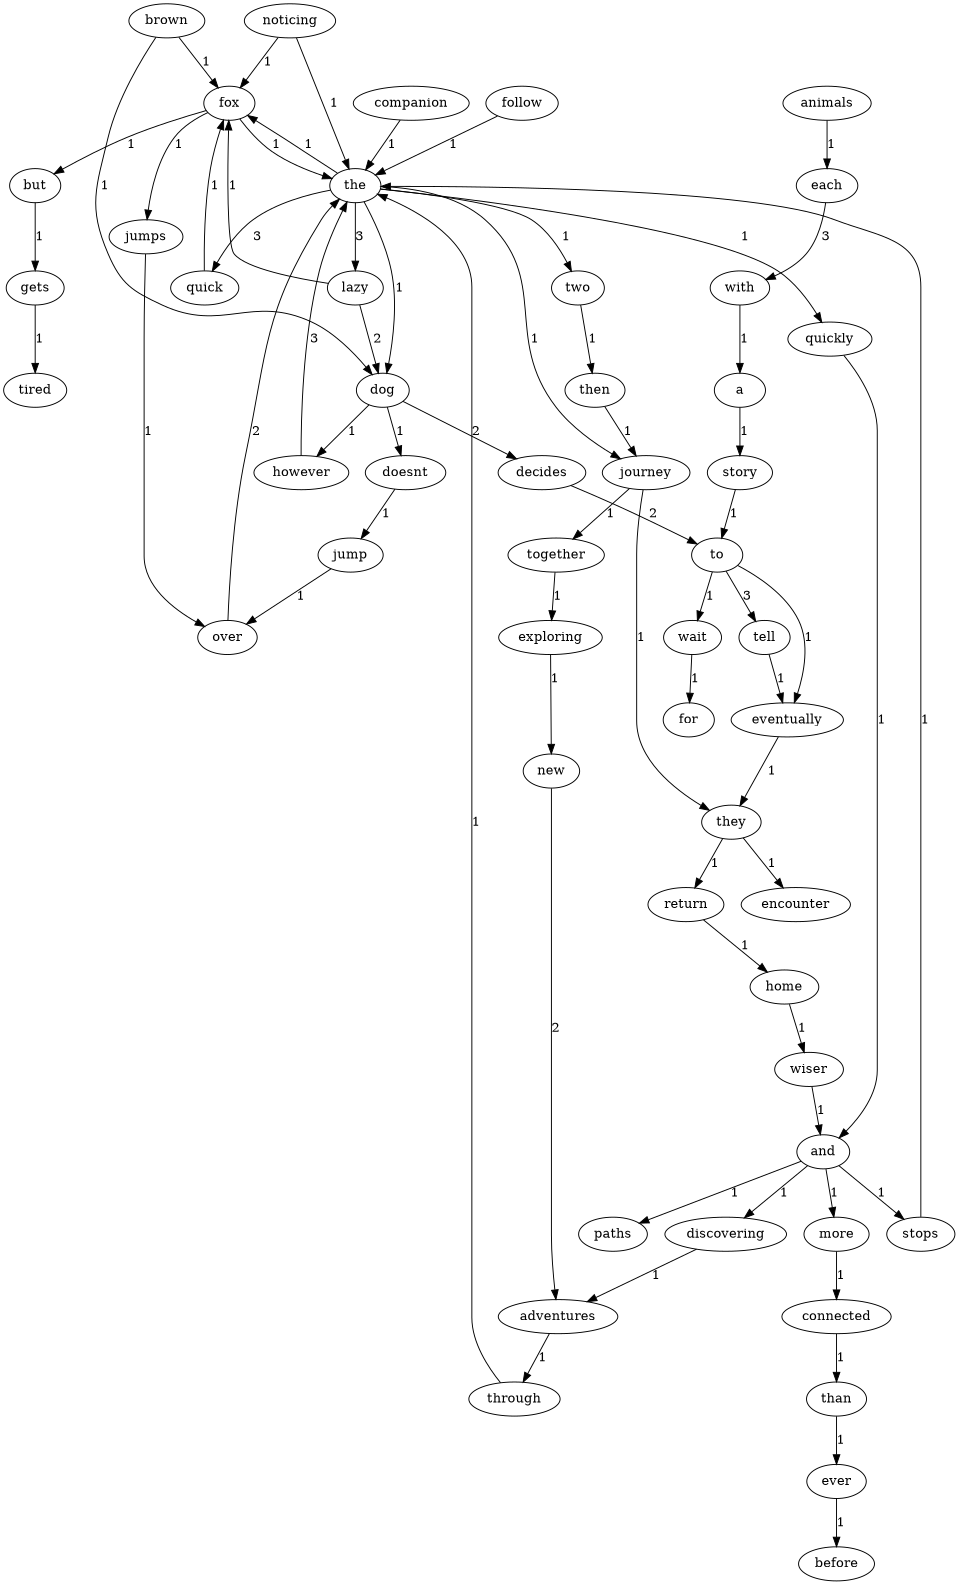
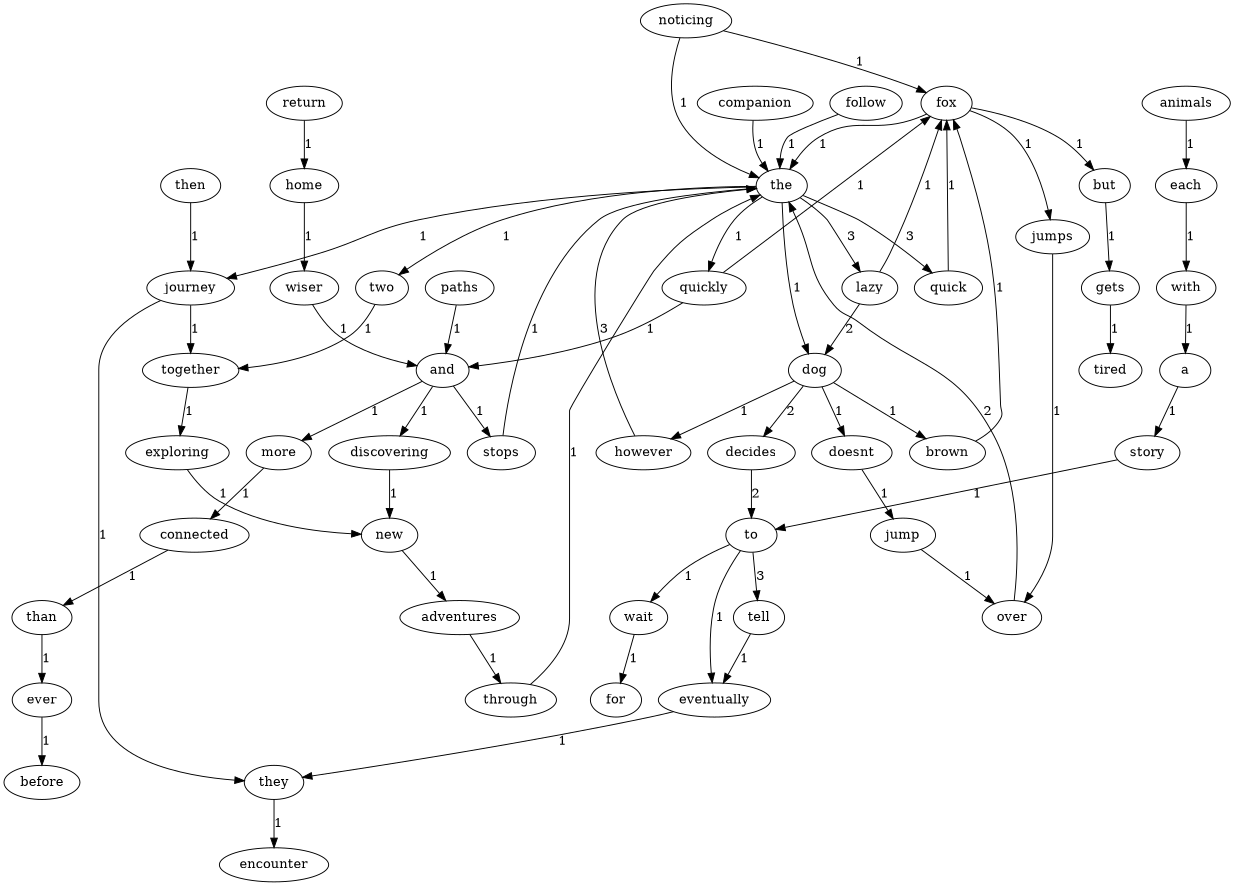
(297, 147) -> (823, 197)
(826, 237) -> (1191, 237)
(126, 283) -> (876, 408)
(586, 334) -> (320, 351)
(711, 859) -> none
(556, 1028) -> (434, 576)
(725, 1190) -> (452, 325)
(646, 1273) -> (390, 489)
